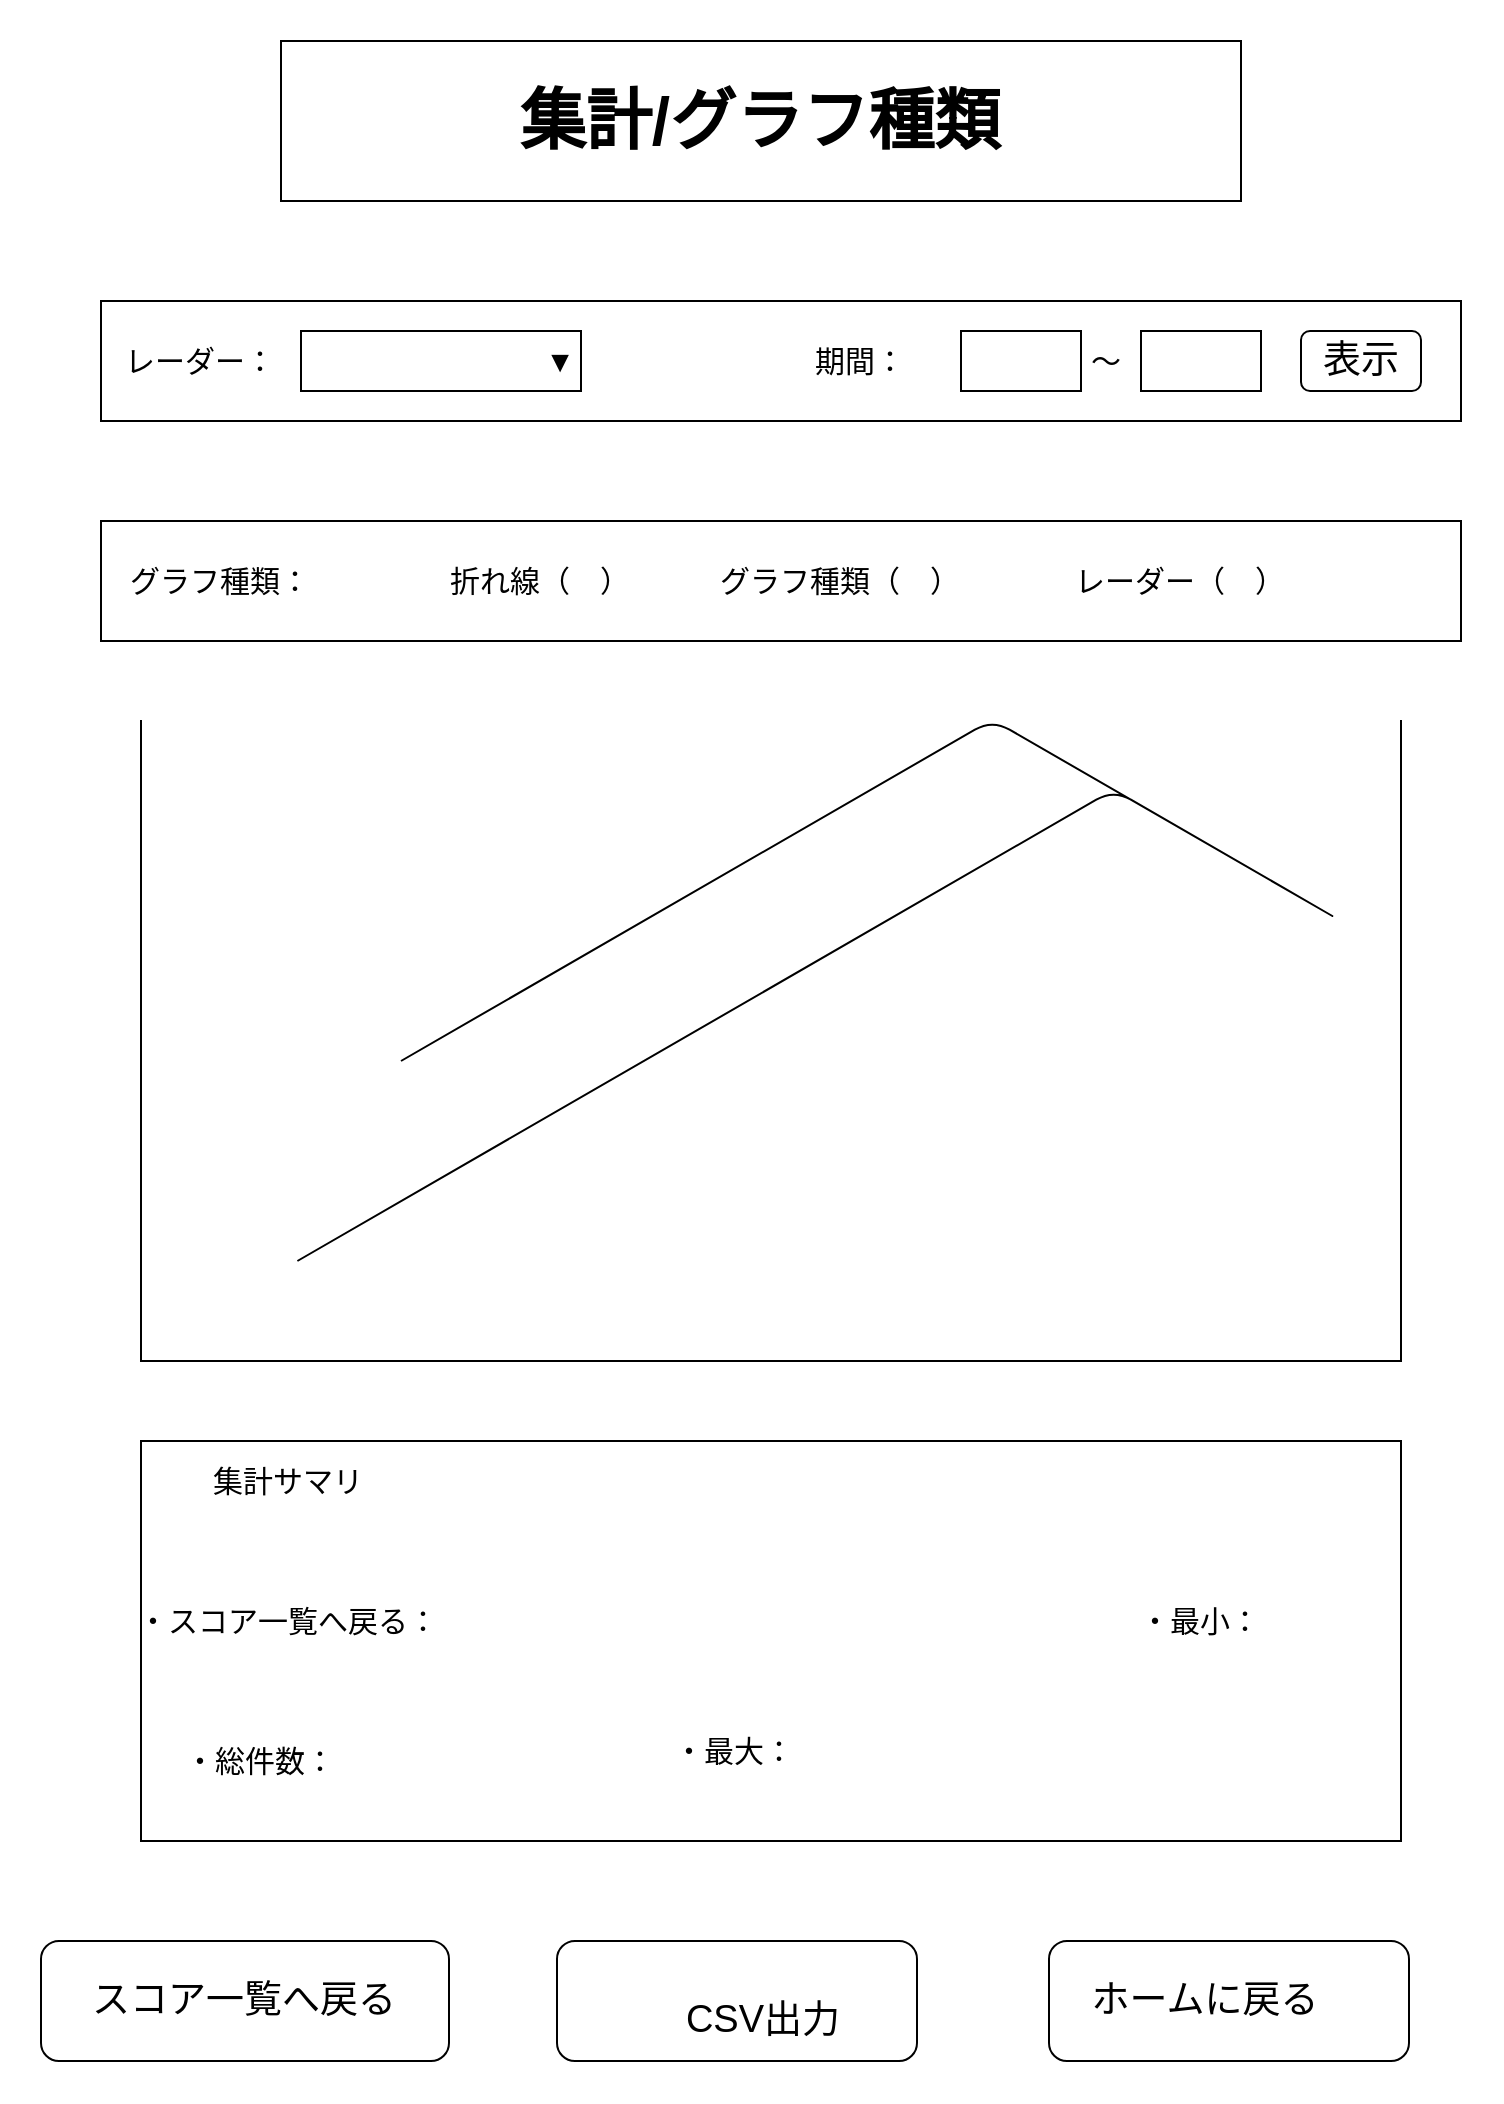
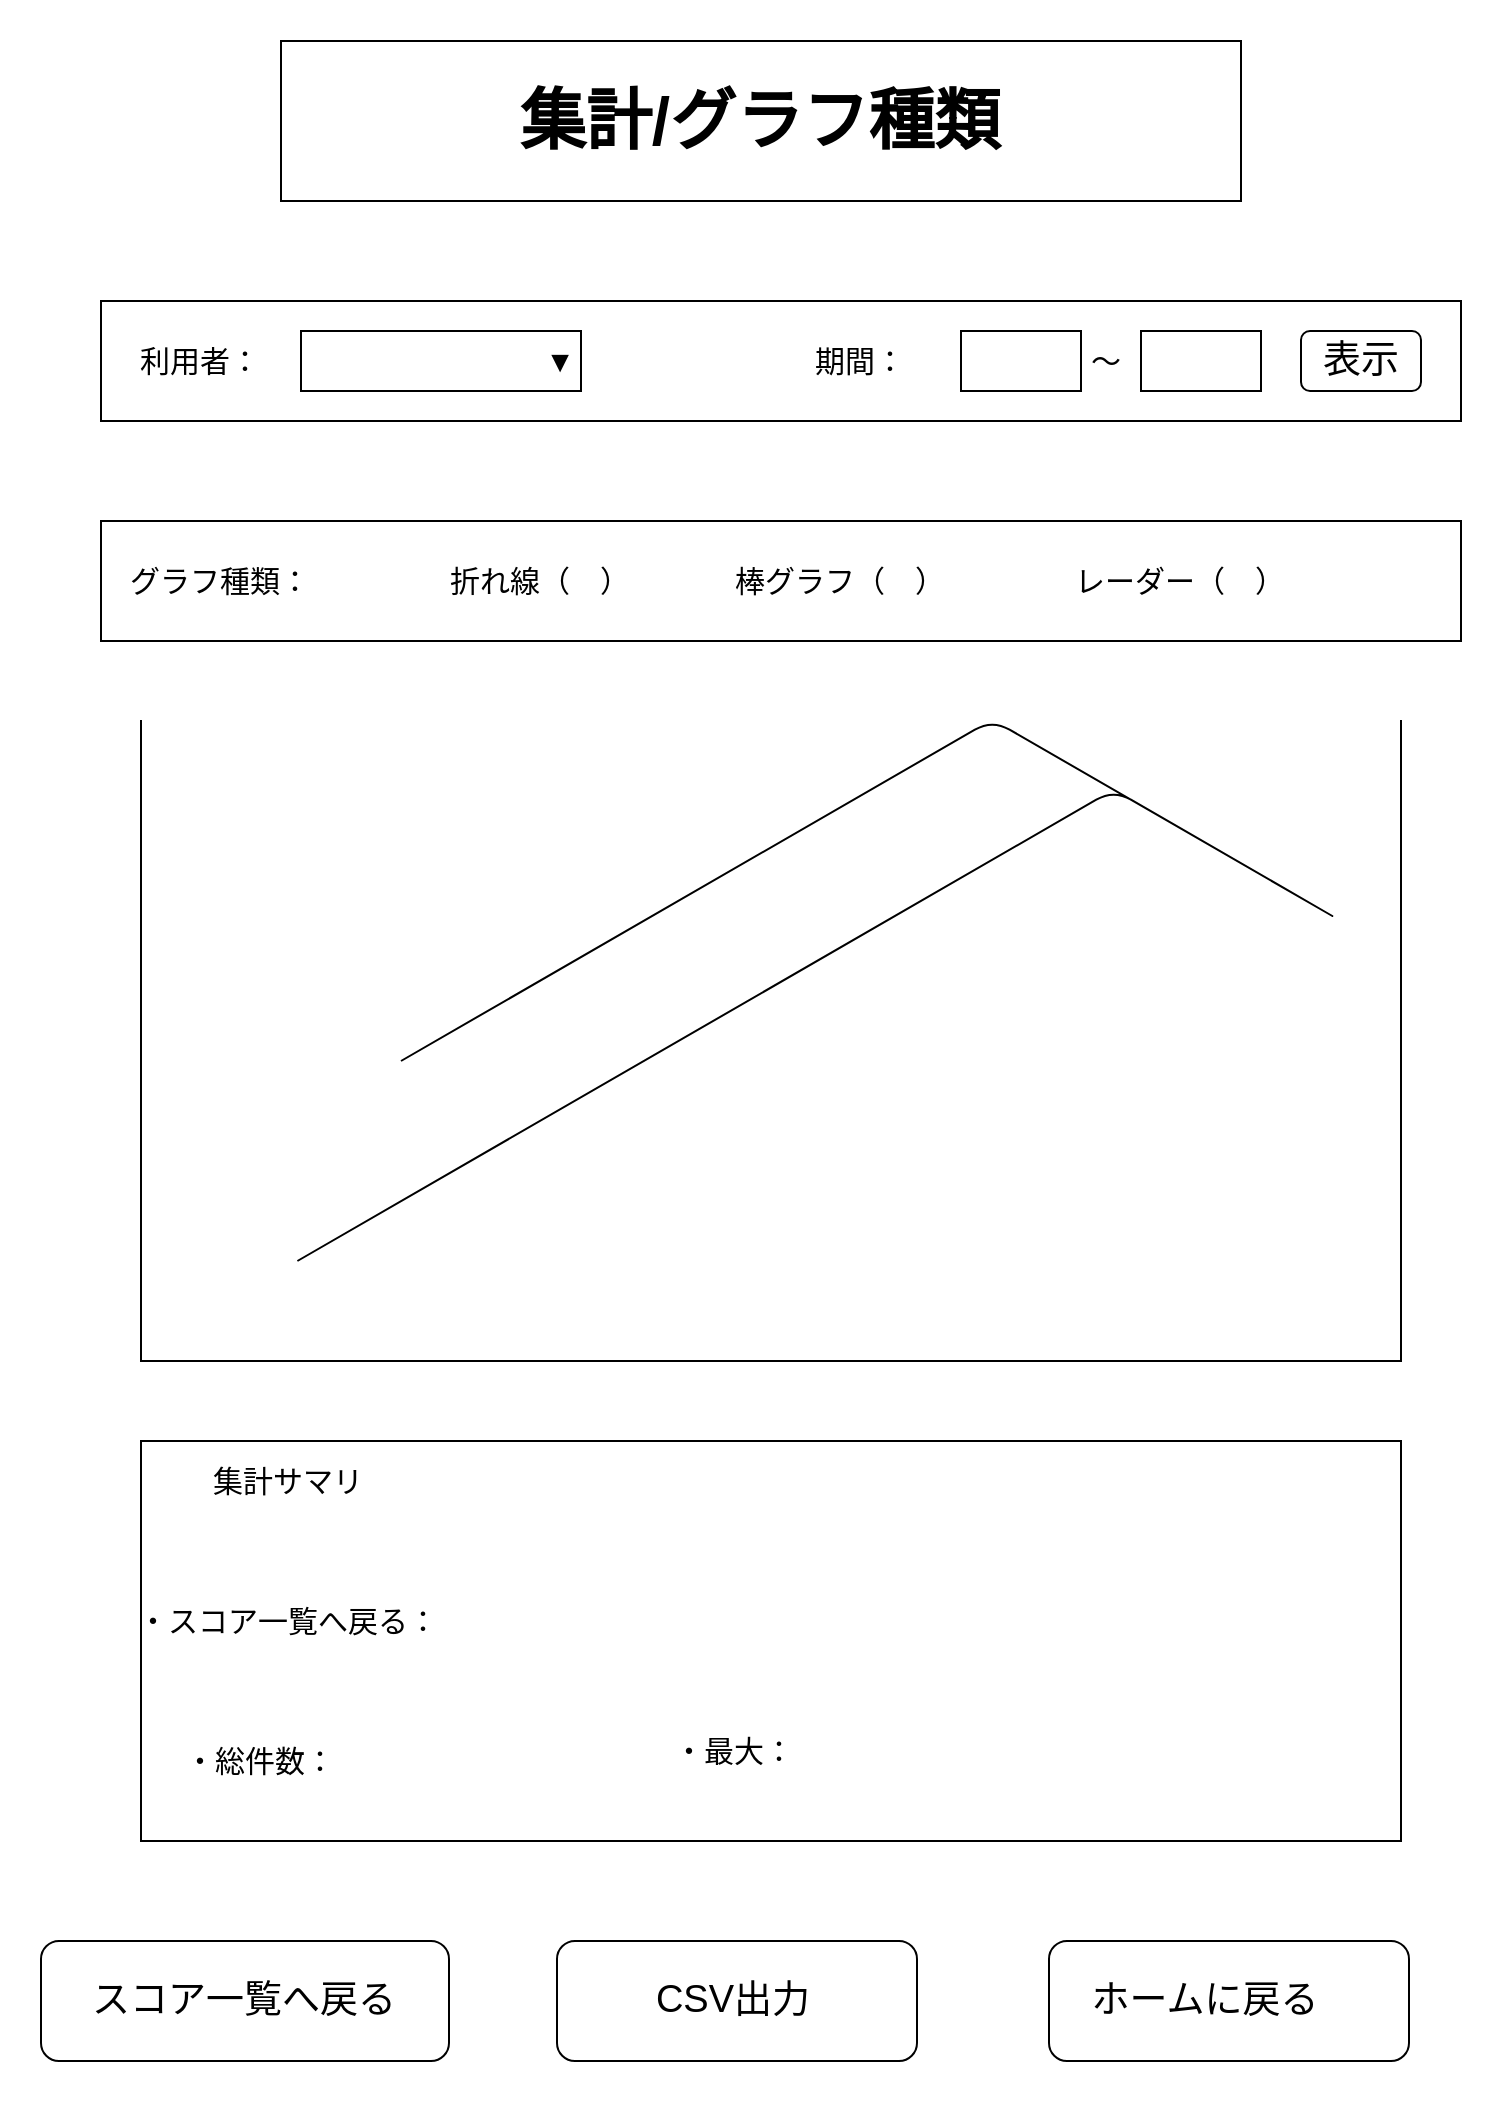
(201, 361) -> (201, 361)
(841, 581) -> (841, 581)
(1201, 1621) -> none
(764, 2021) -> (734, 2001)
